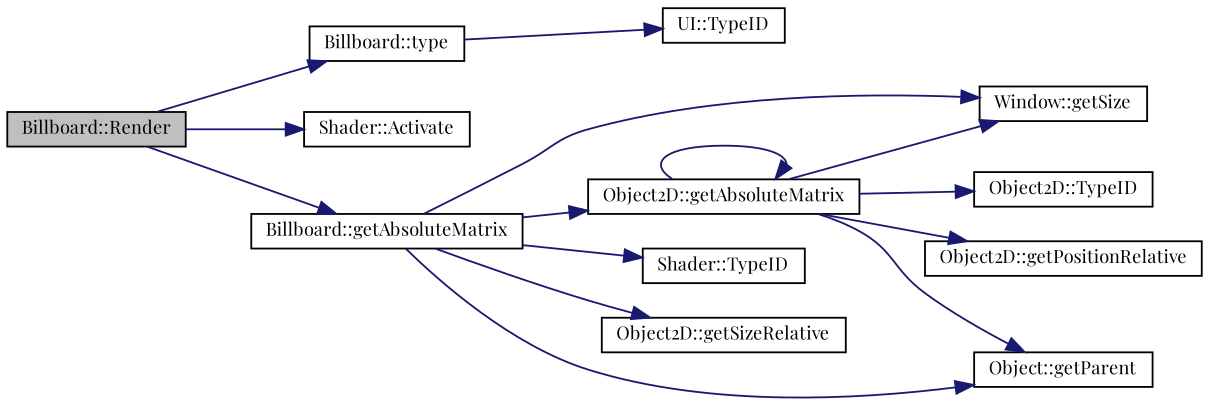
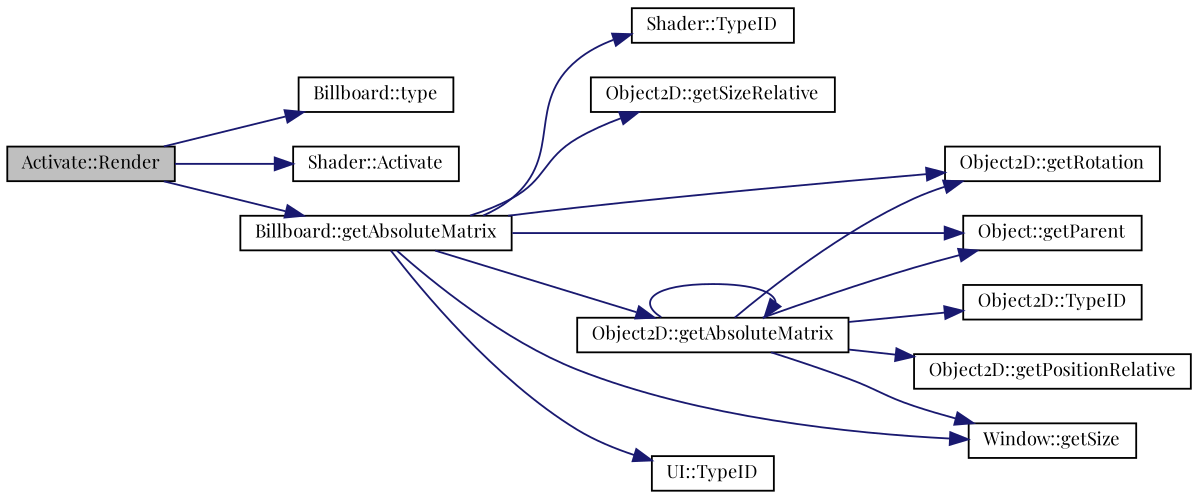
(554, 35) -> (499, 370)
(97, 129) -> (91, 164)
none -> (1052, 164)
